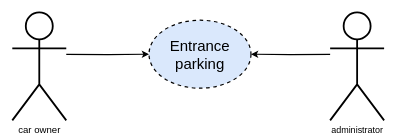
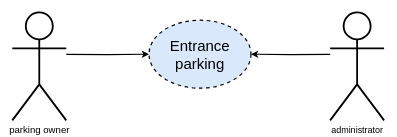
(40, 129) -> (40, 129)
